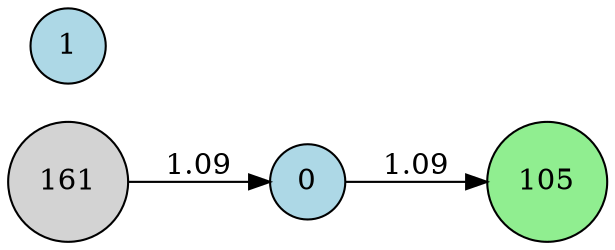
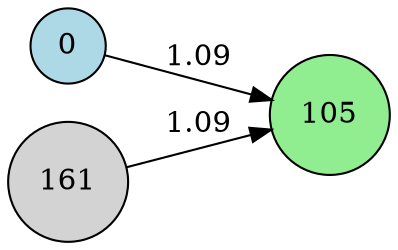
(68, 46) -> none
(189, 182) -> (189, 151)
